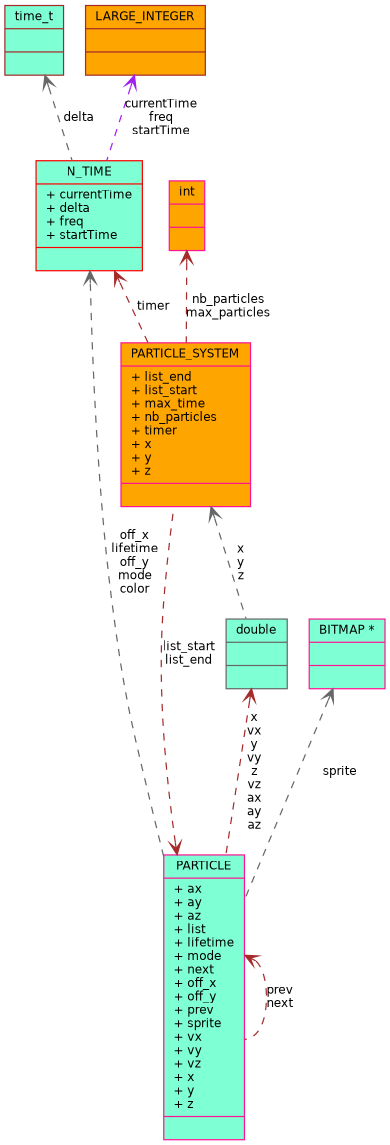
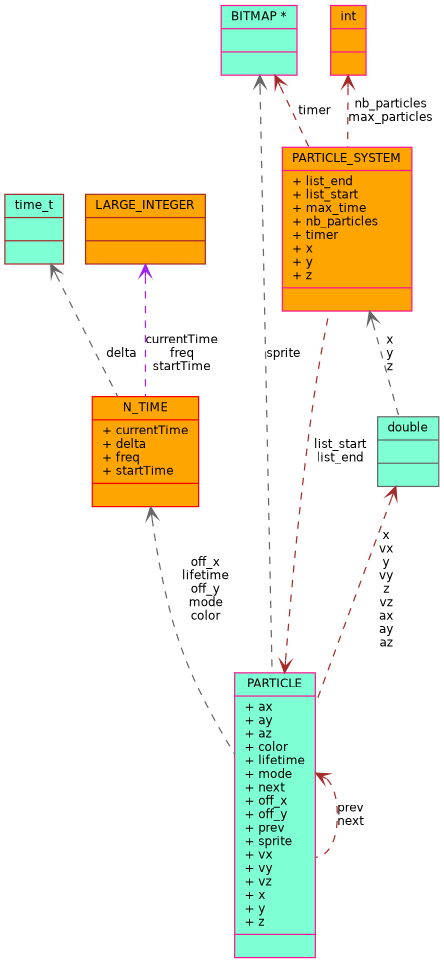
(89, 216) -> (145, 452)
(134, 313) -> (295, 117)
(190, 930) -> (266, 747)
